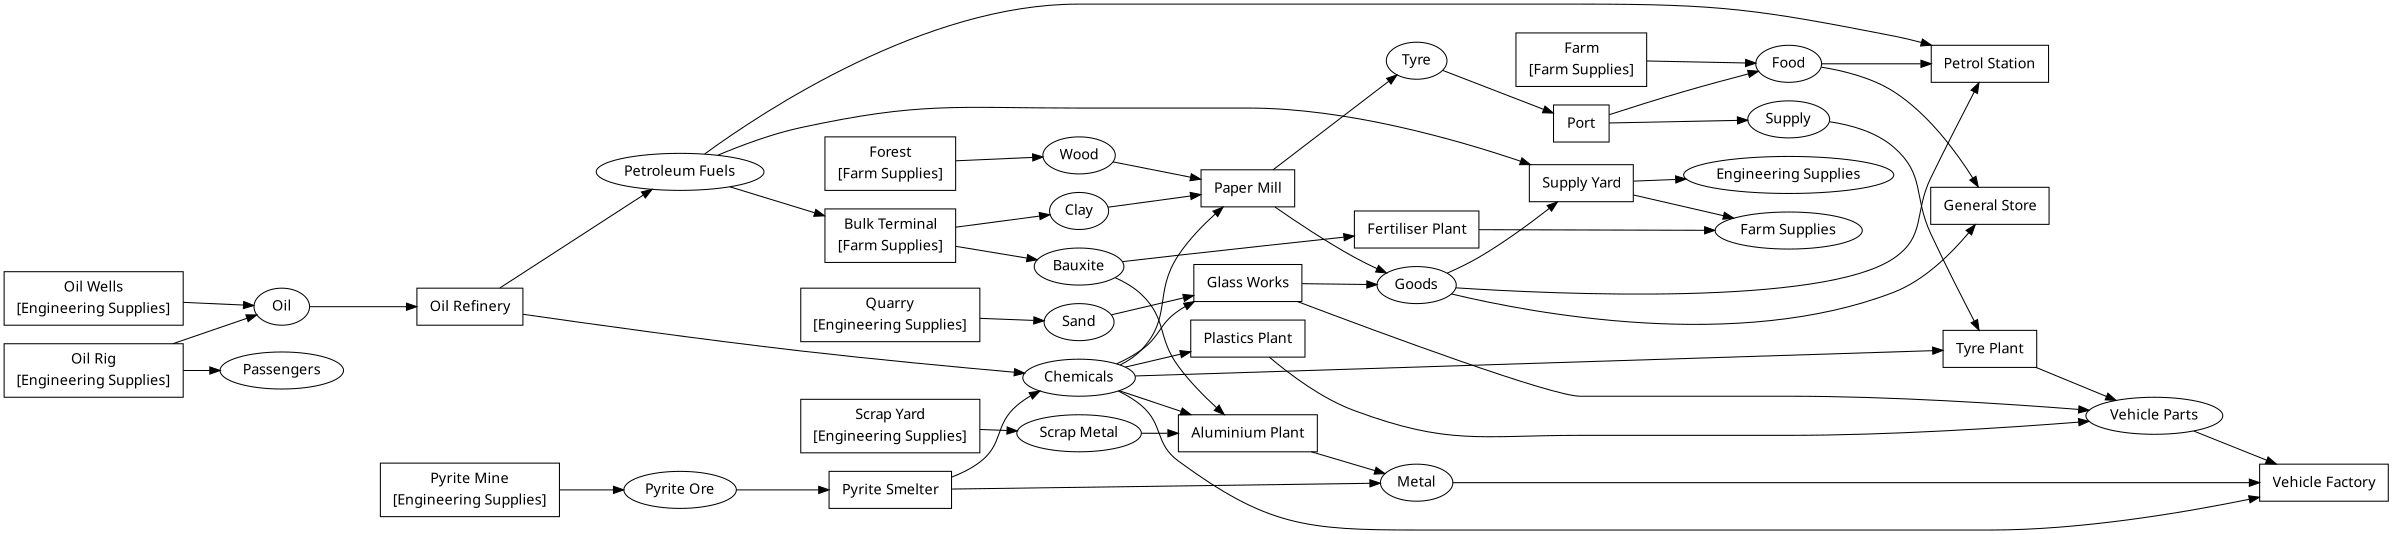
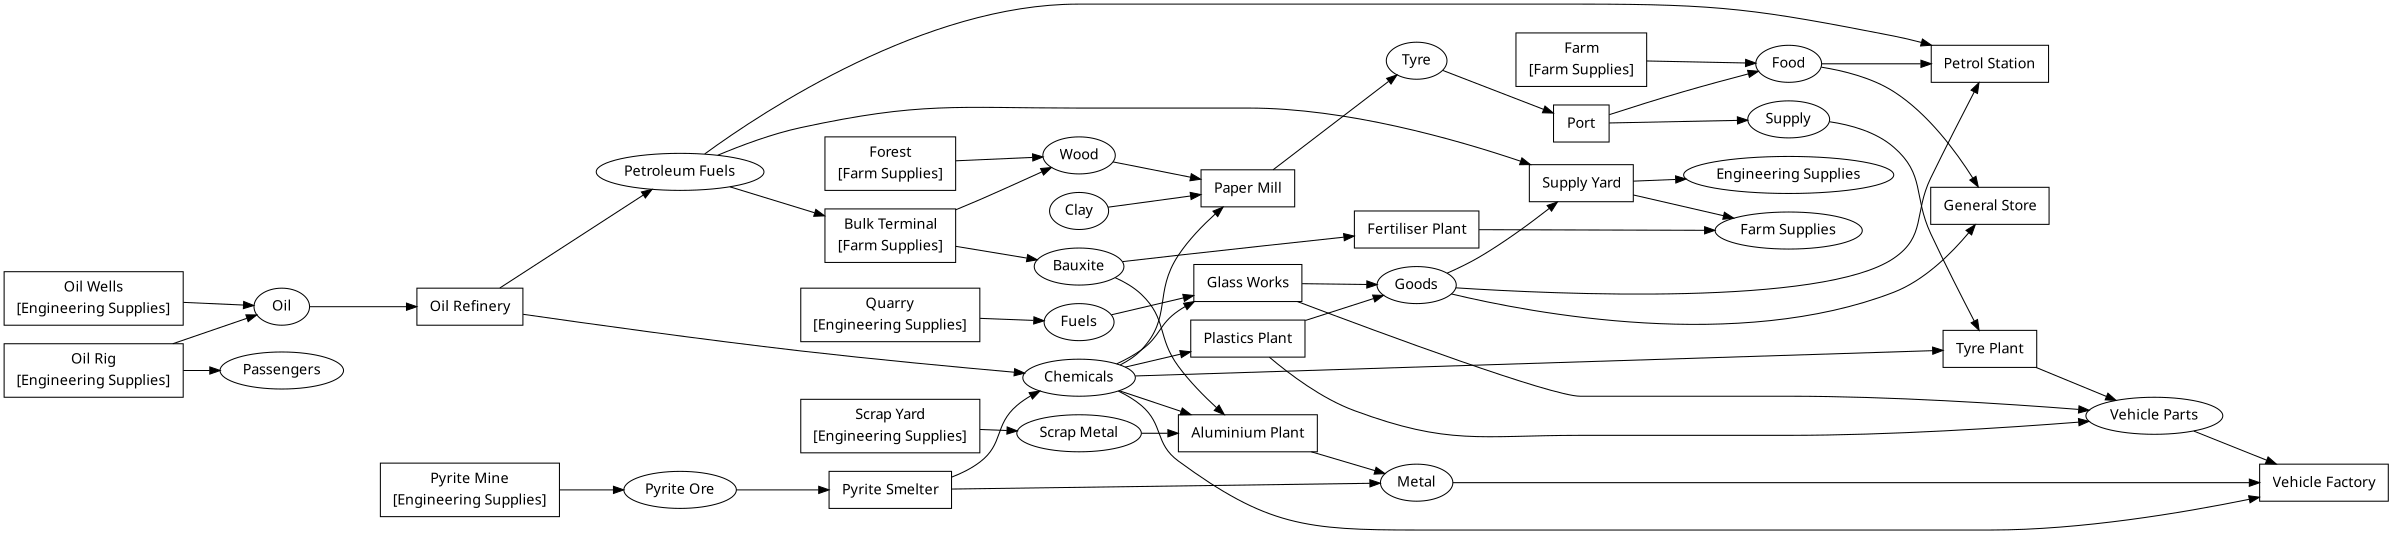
(998, 222) -> (999, 191)
(1315, 234) -> (1339, 310)
(1079, 322) -> (1079, 322)
